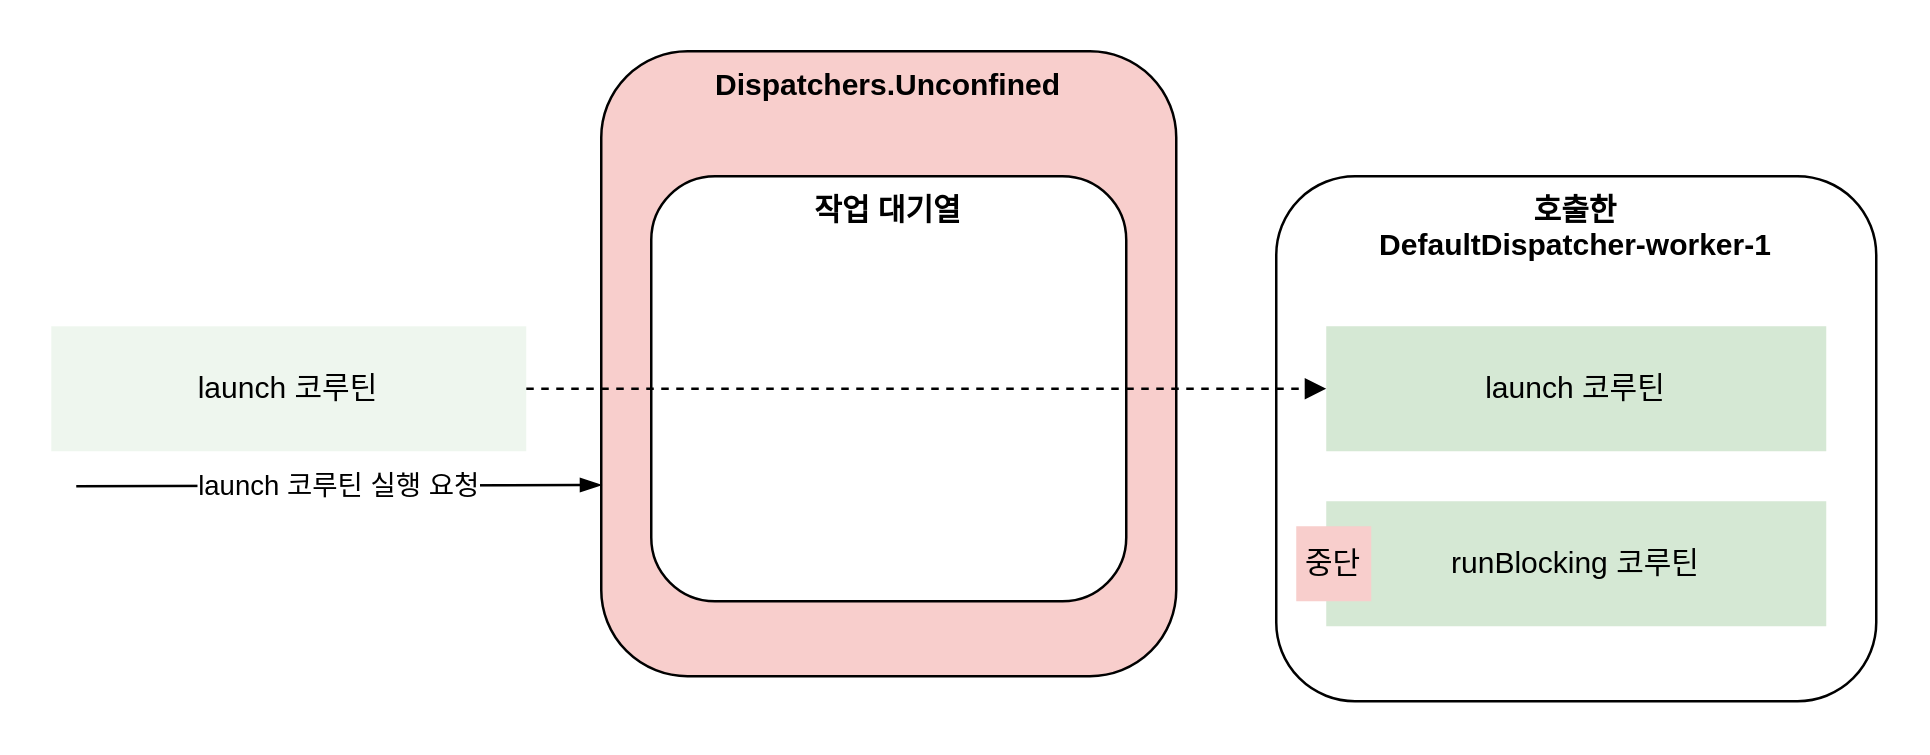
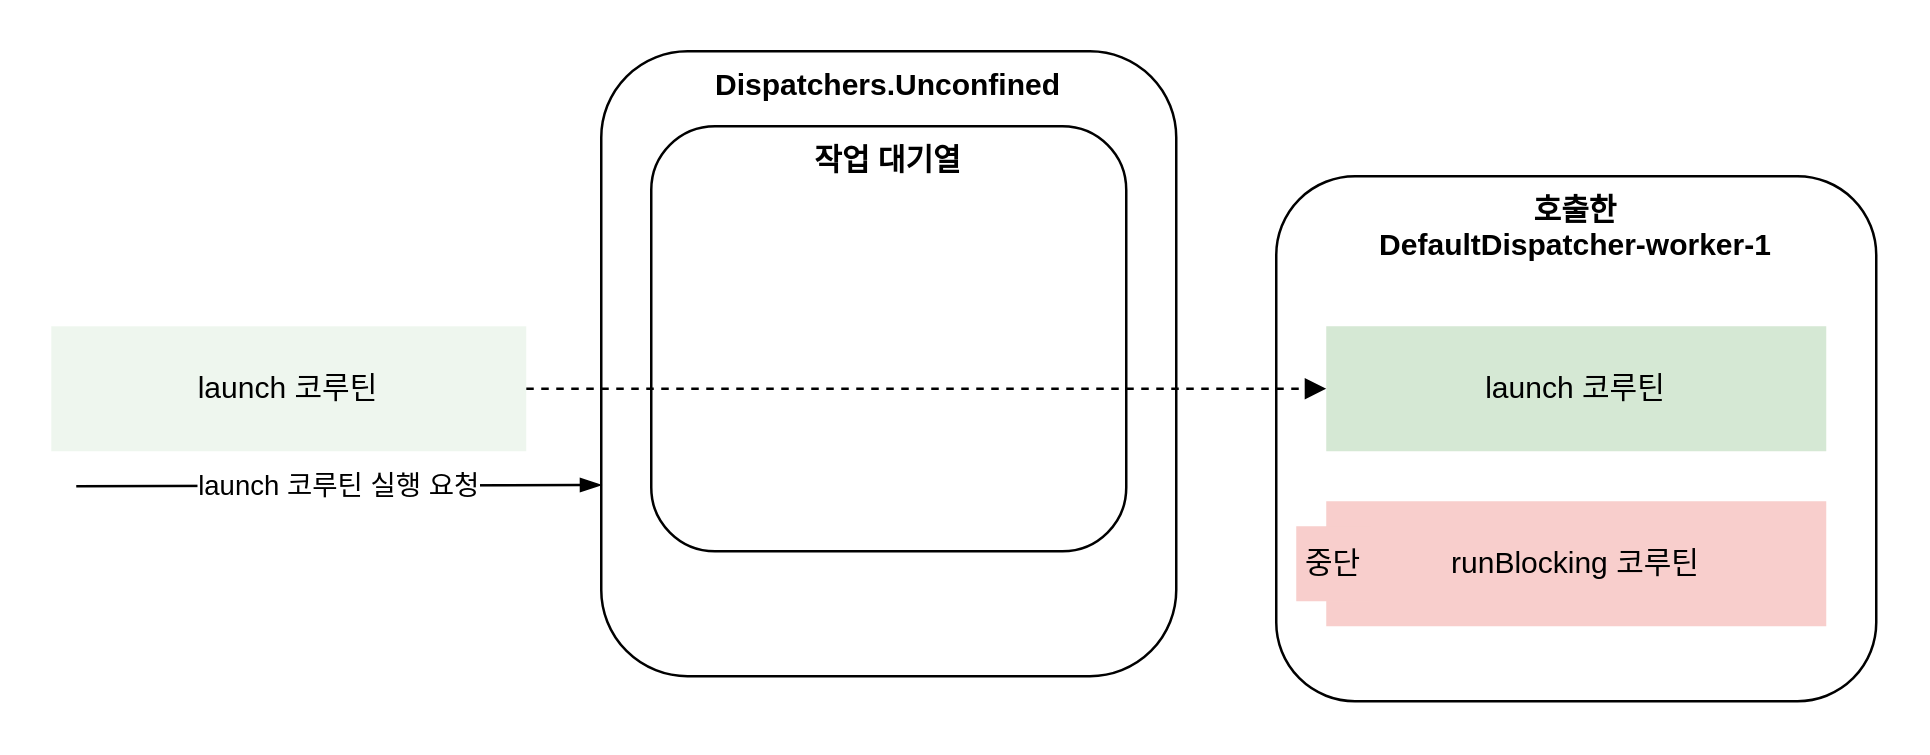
(889, 87) -> (889, 87)
(889, 389) -> (889, 339)
(1576, 564) -> (1576, 564)
